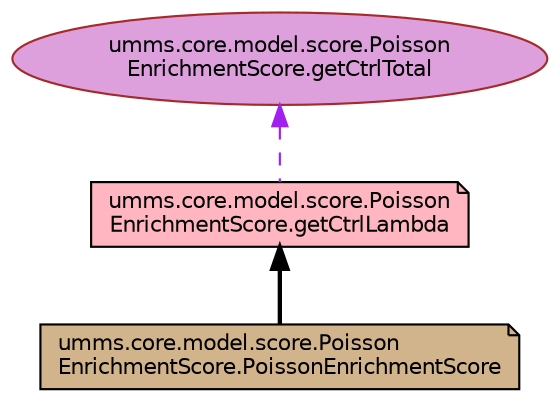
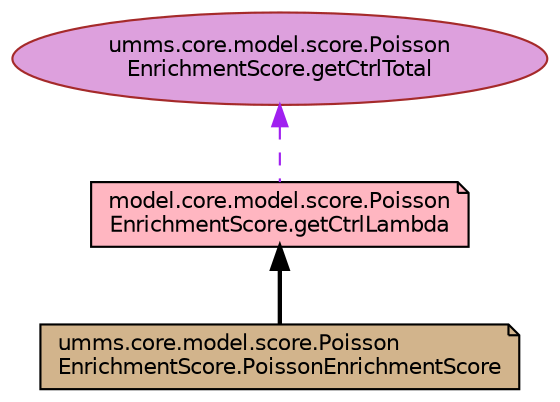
(280, 214) -> (280, 214)
